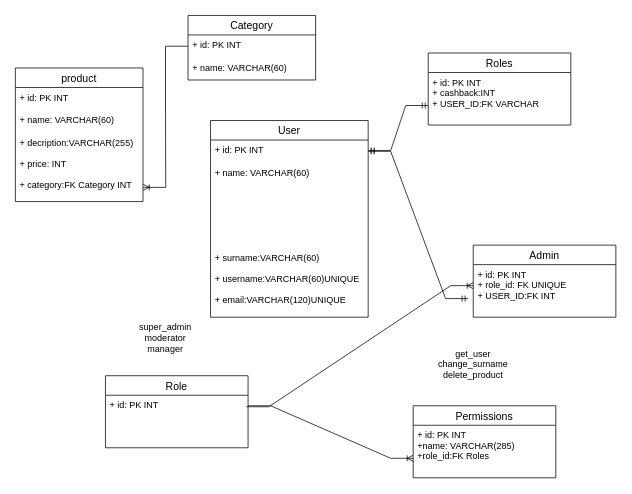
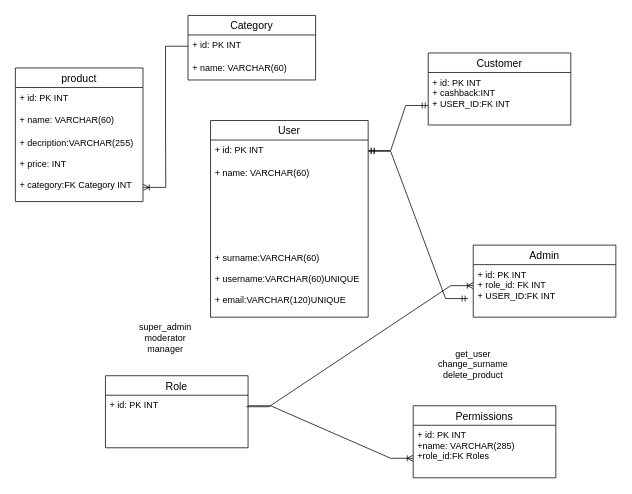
(499, 63) -> (499, 63)
(456, 83) -> (456, 83)
(501, 275) -> (501, 275)
